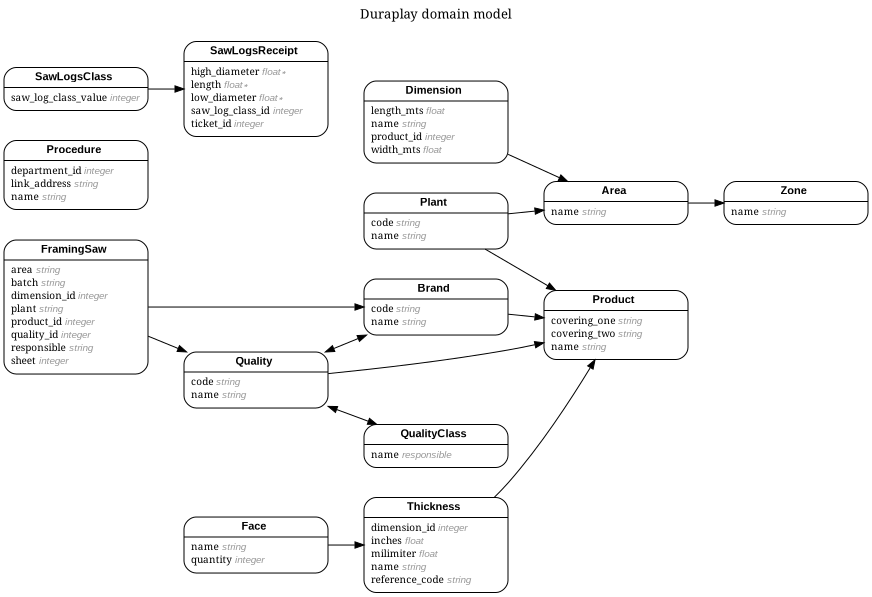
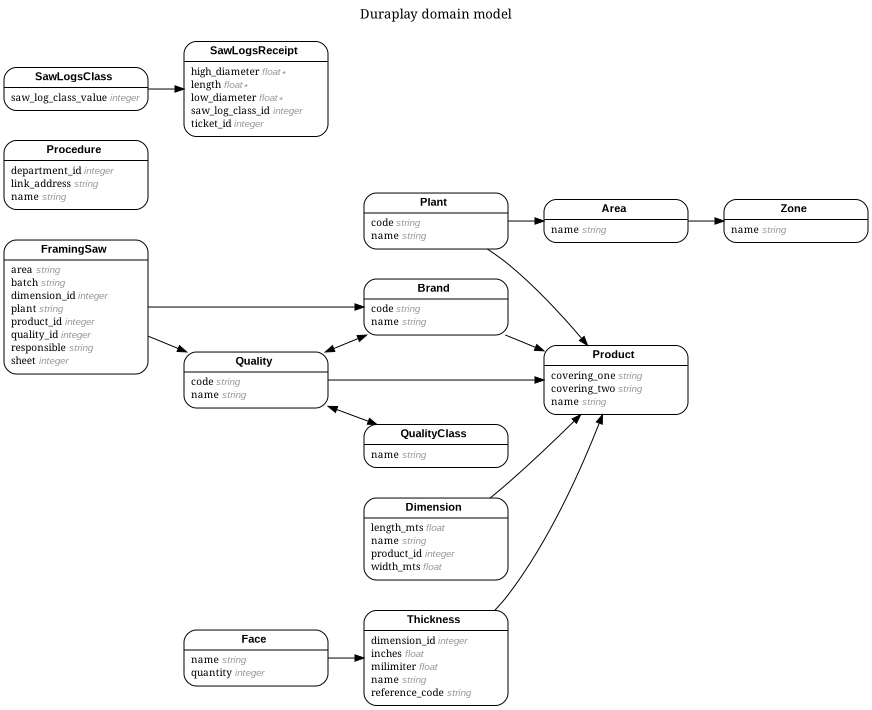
(534, 166) -> (533, 460)
(427, 455) -> (414, 455)
